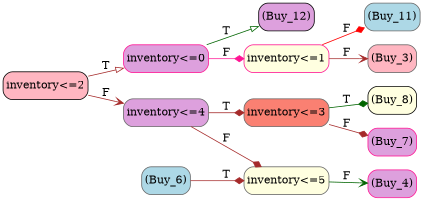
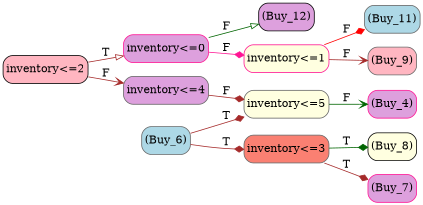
(226, 31) -> (226, 27)
(392, 59) -> (392, 61)
(222, 113) -> (212, 147)
(347, 124) -> (347, 165)
